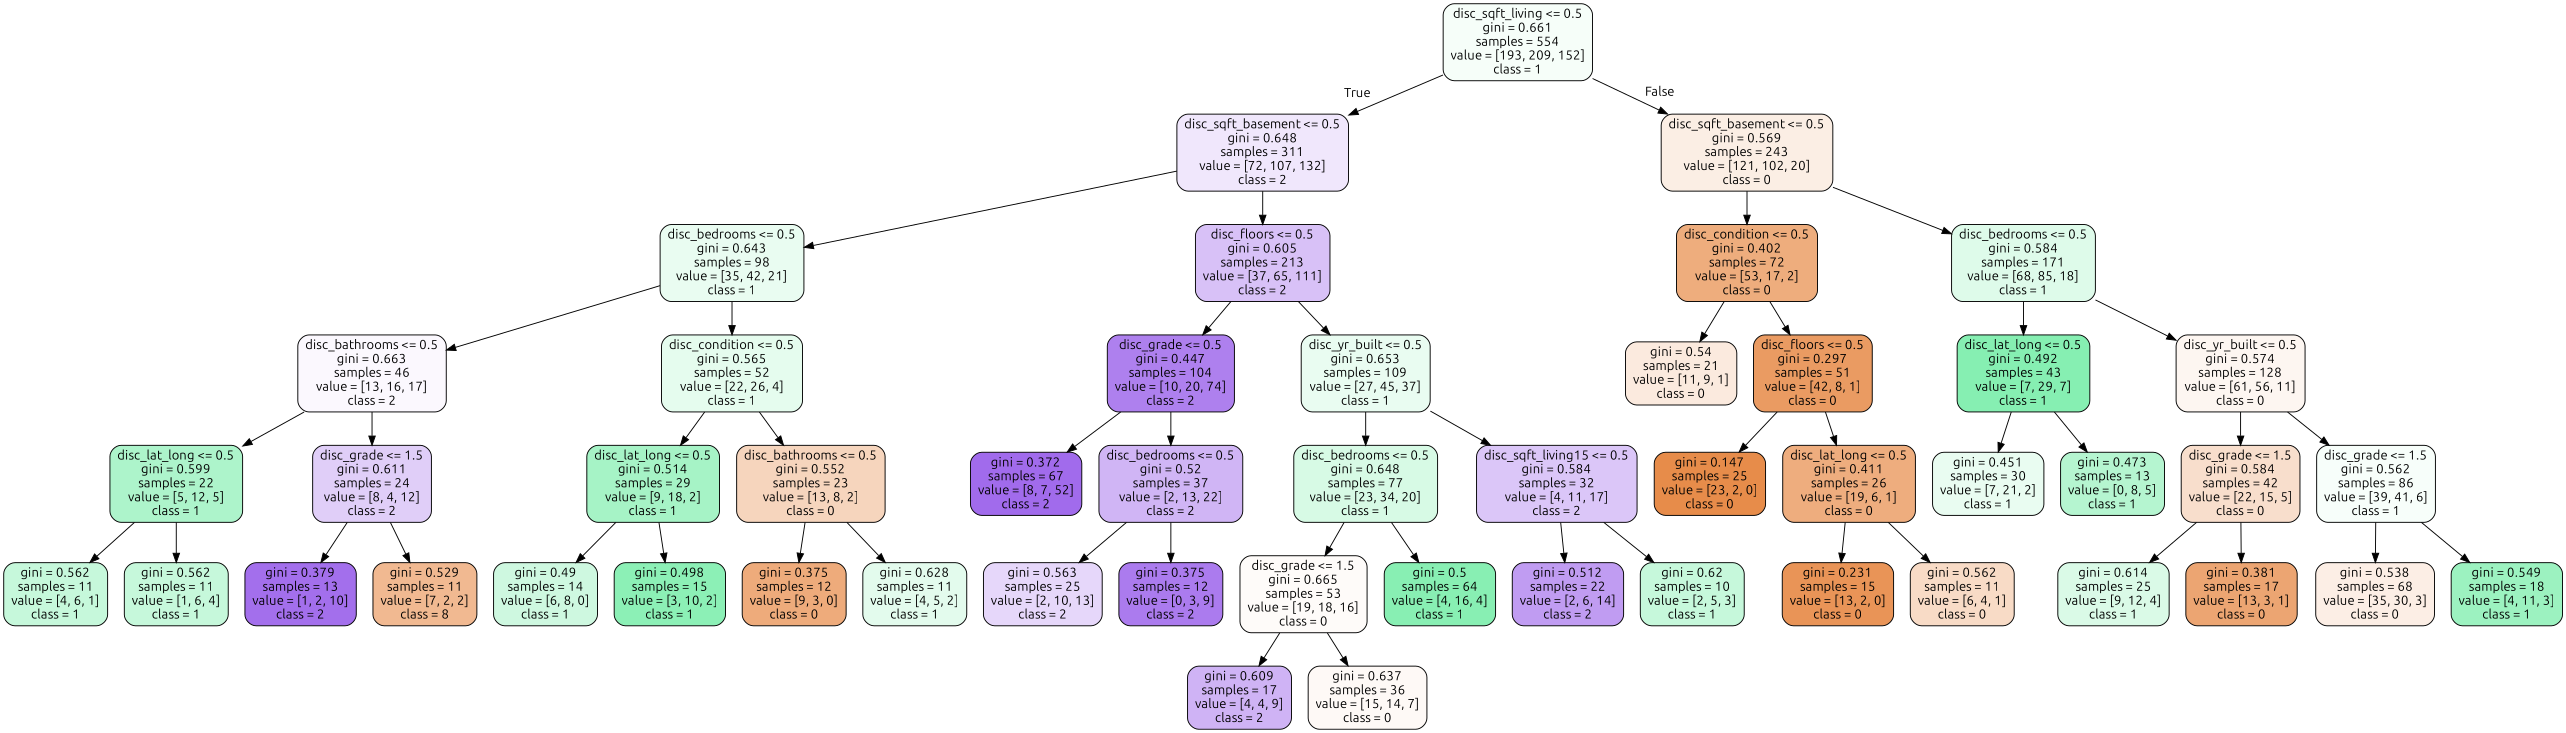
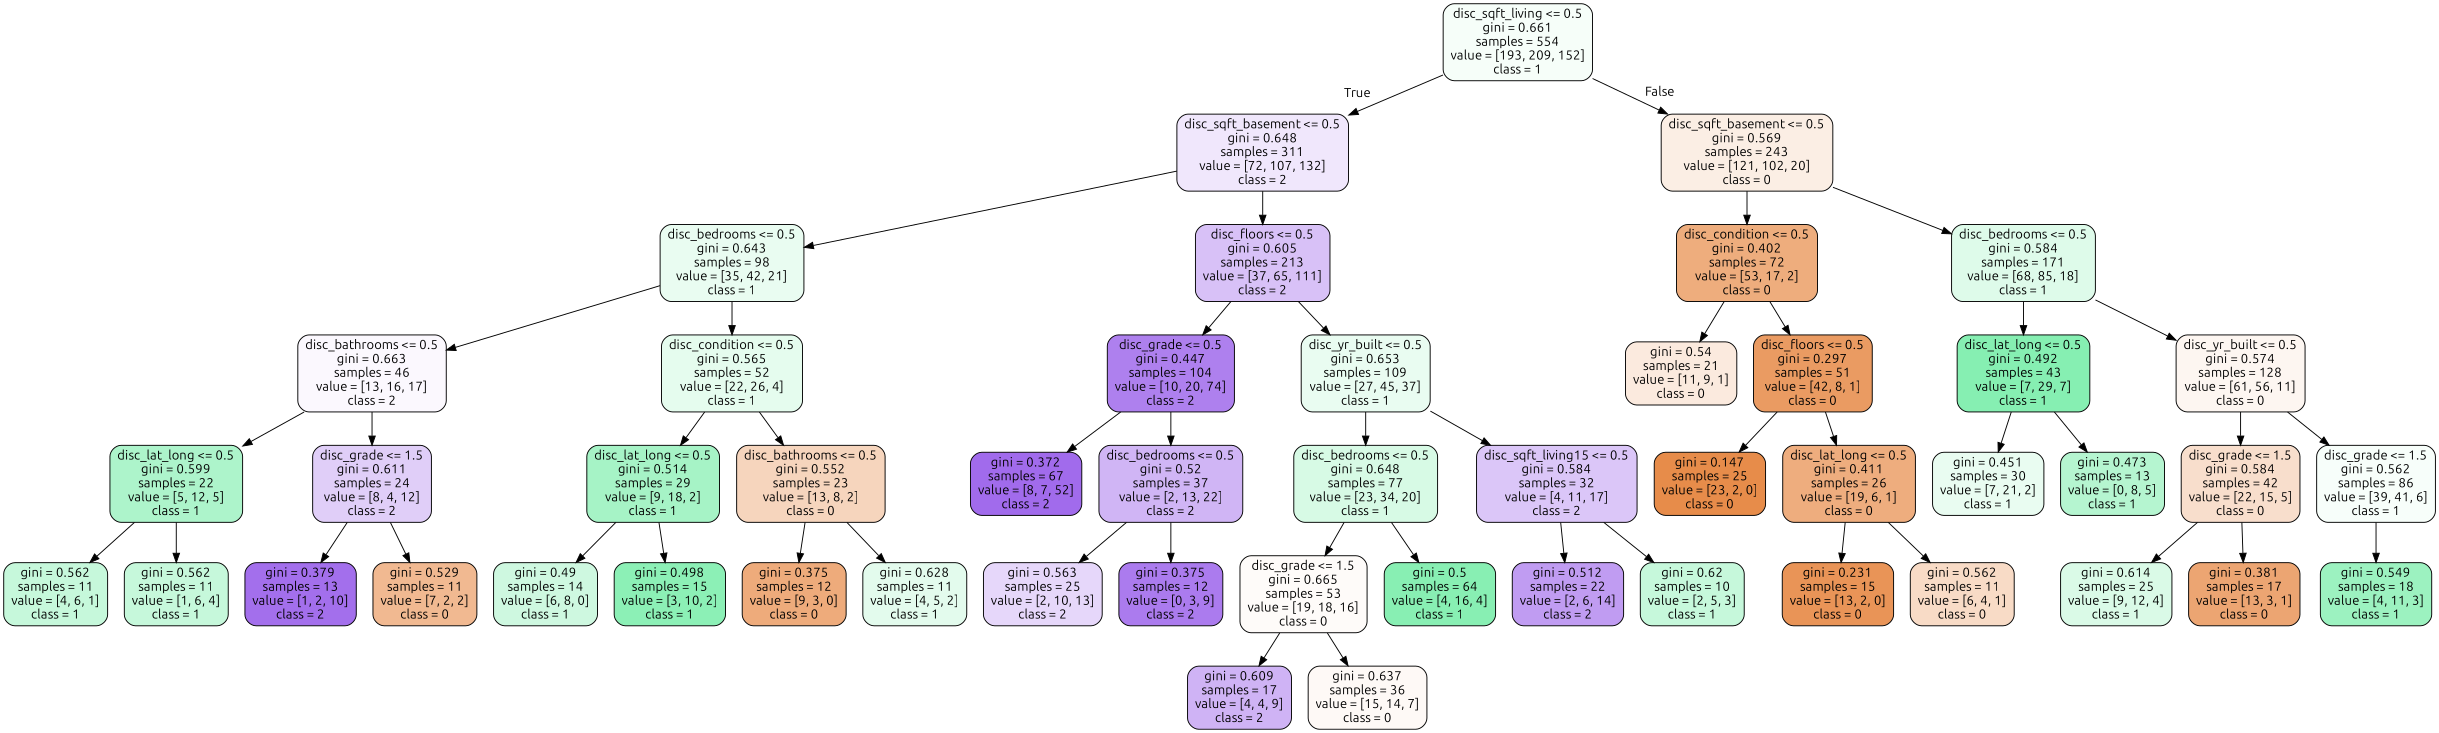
(425, 594) -> (425, 594)
(2375, 594) -> none
